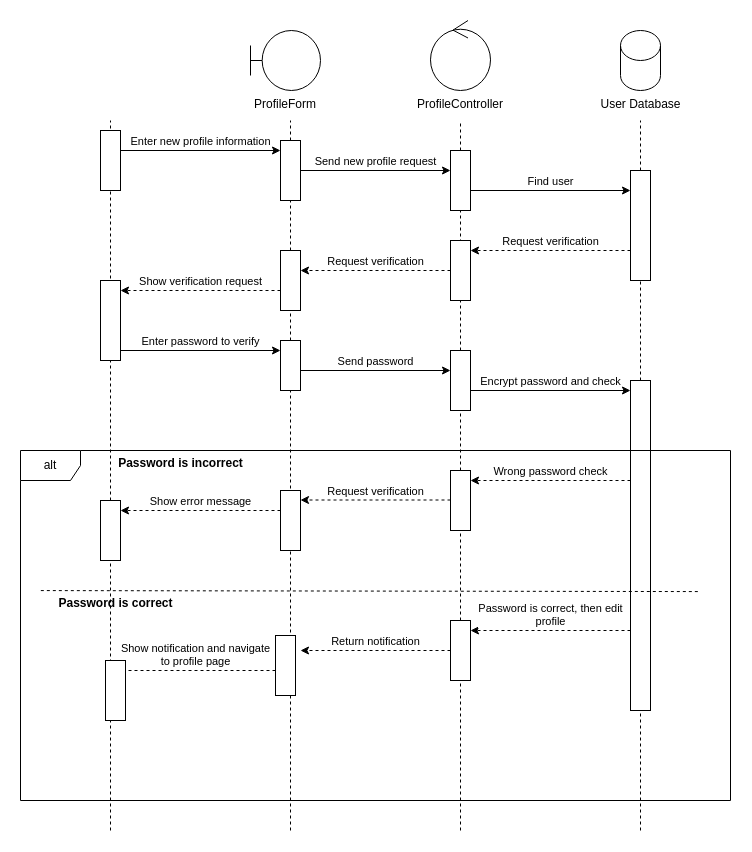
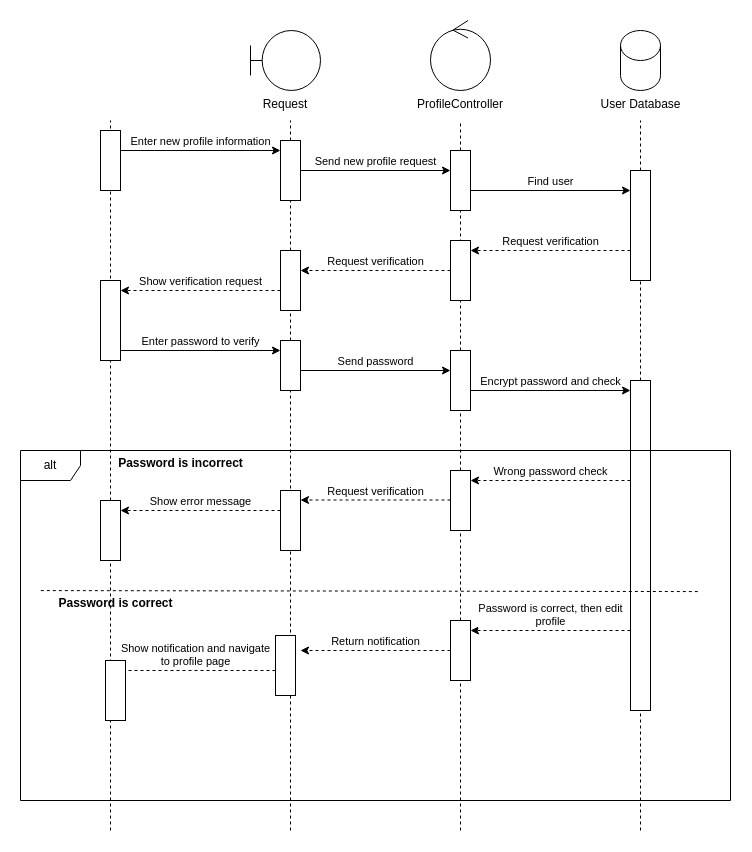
(286, 105) -> (286, 105)
